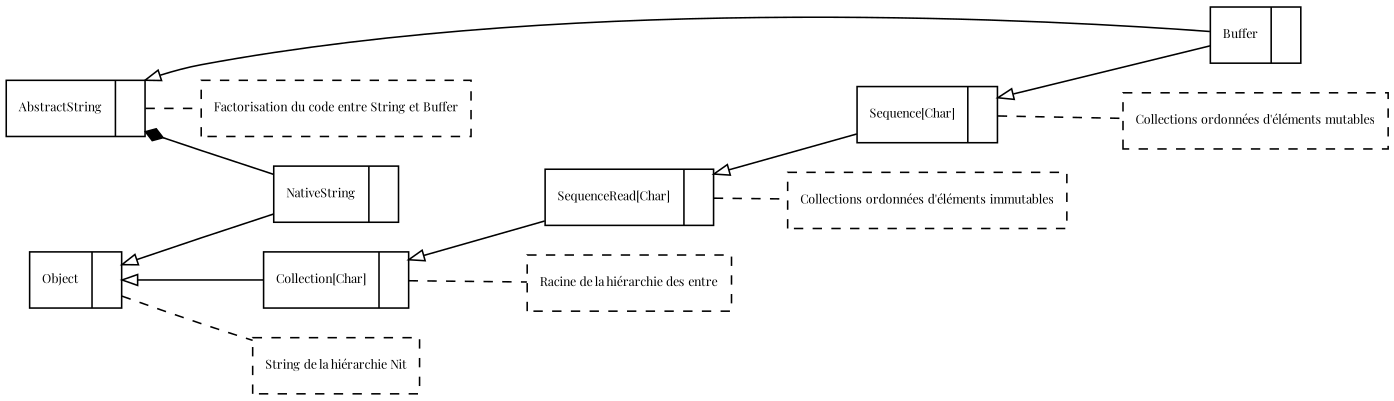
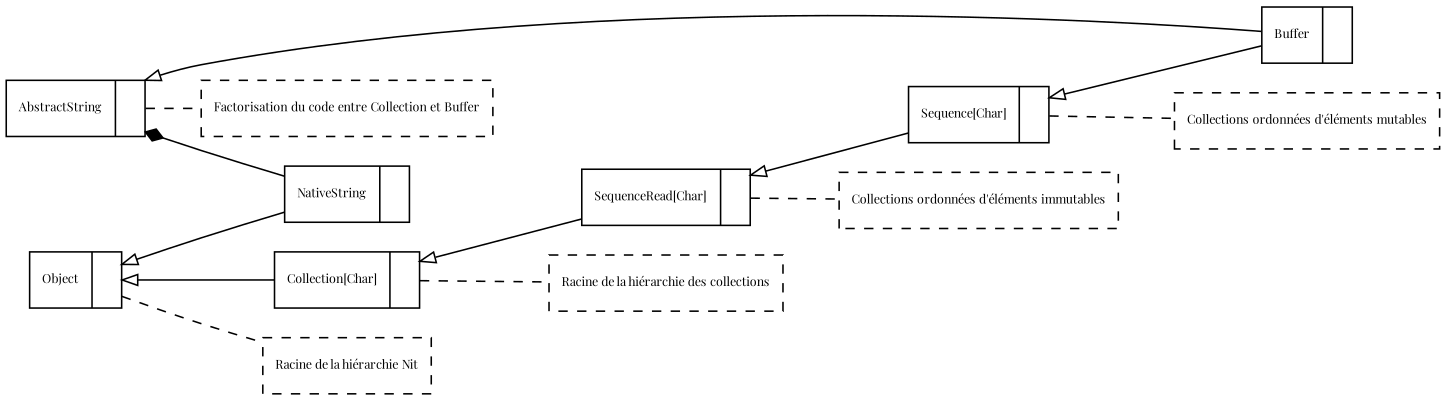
(336, 108) -> (347, 108)
(629, 283) -> (666, 283)
(336, 366) -> (347, 366)
